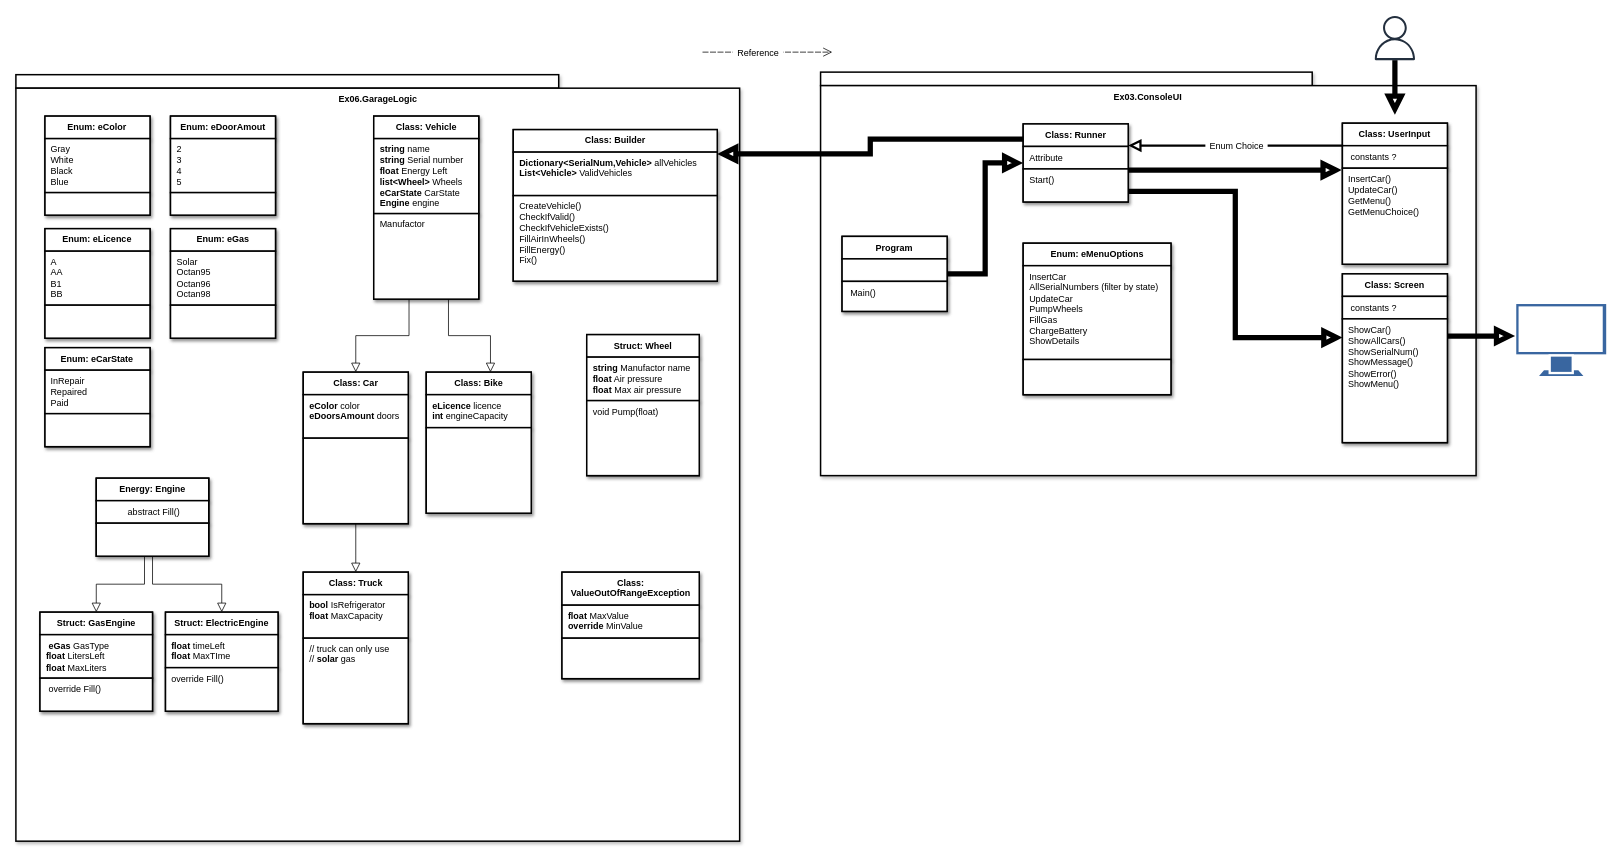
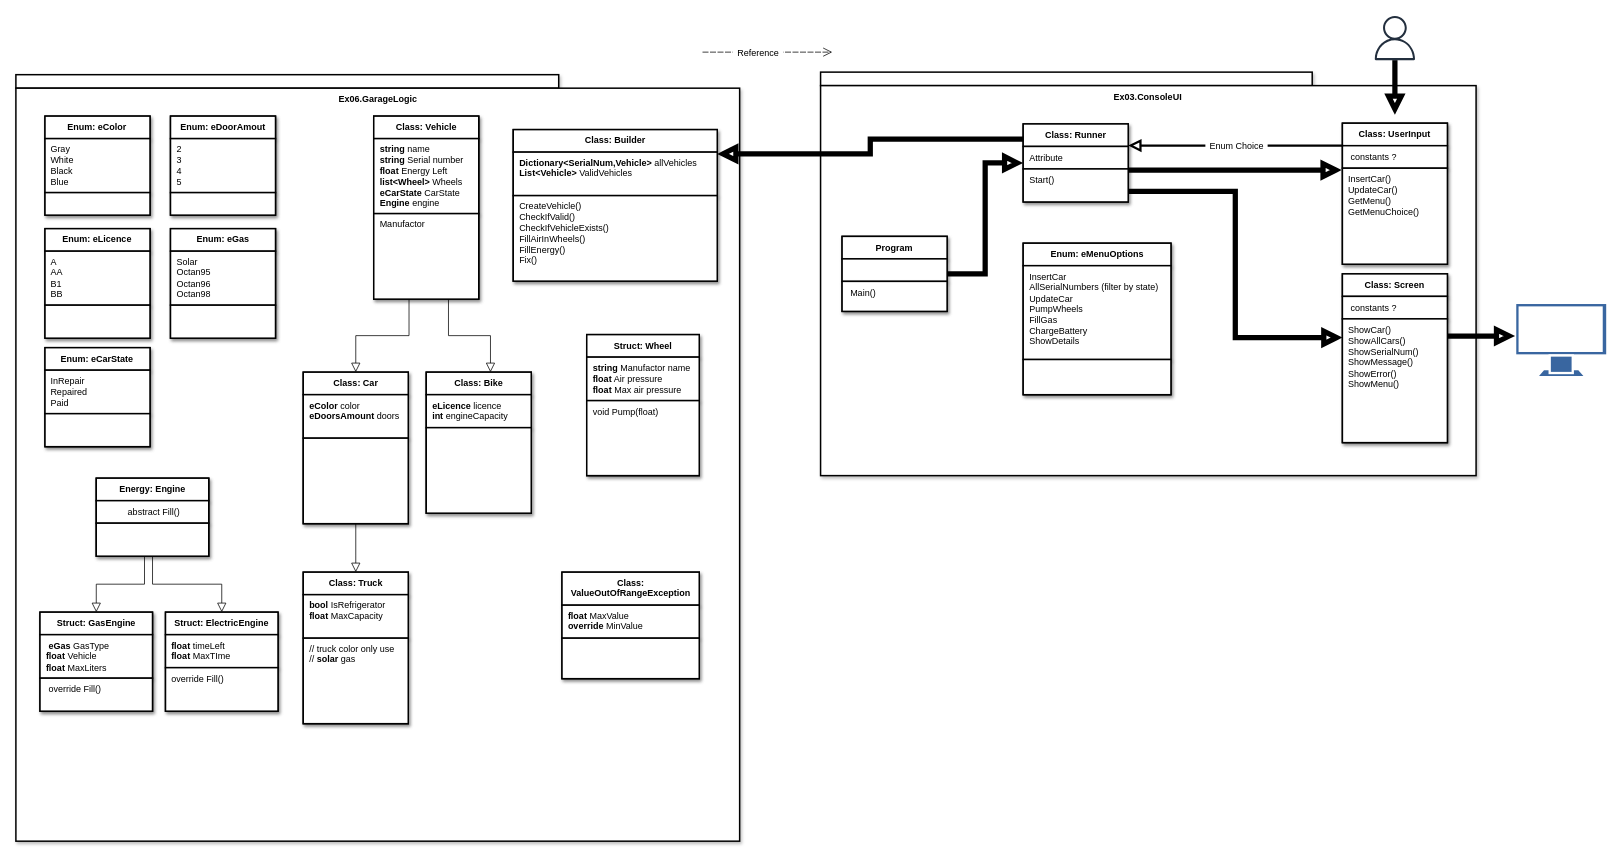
(357, 655) -> (357, 655)
(83, 657) -> (80, 657)
